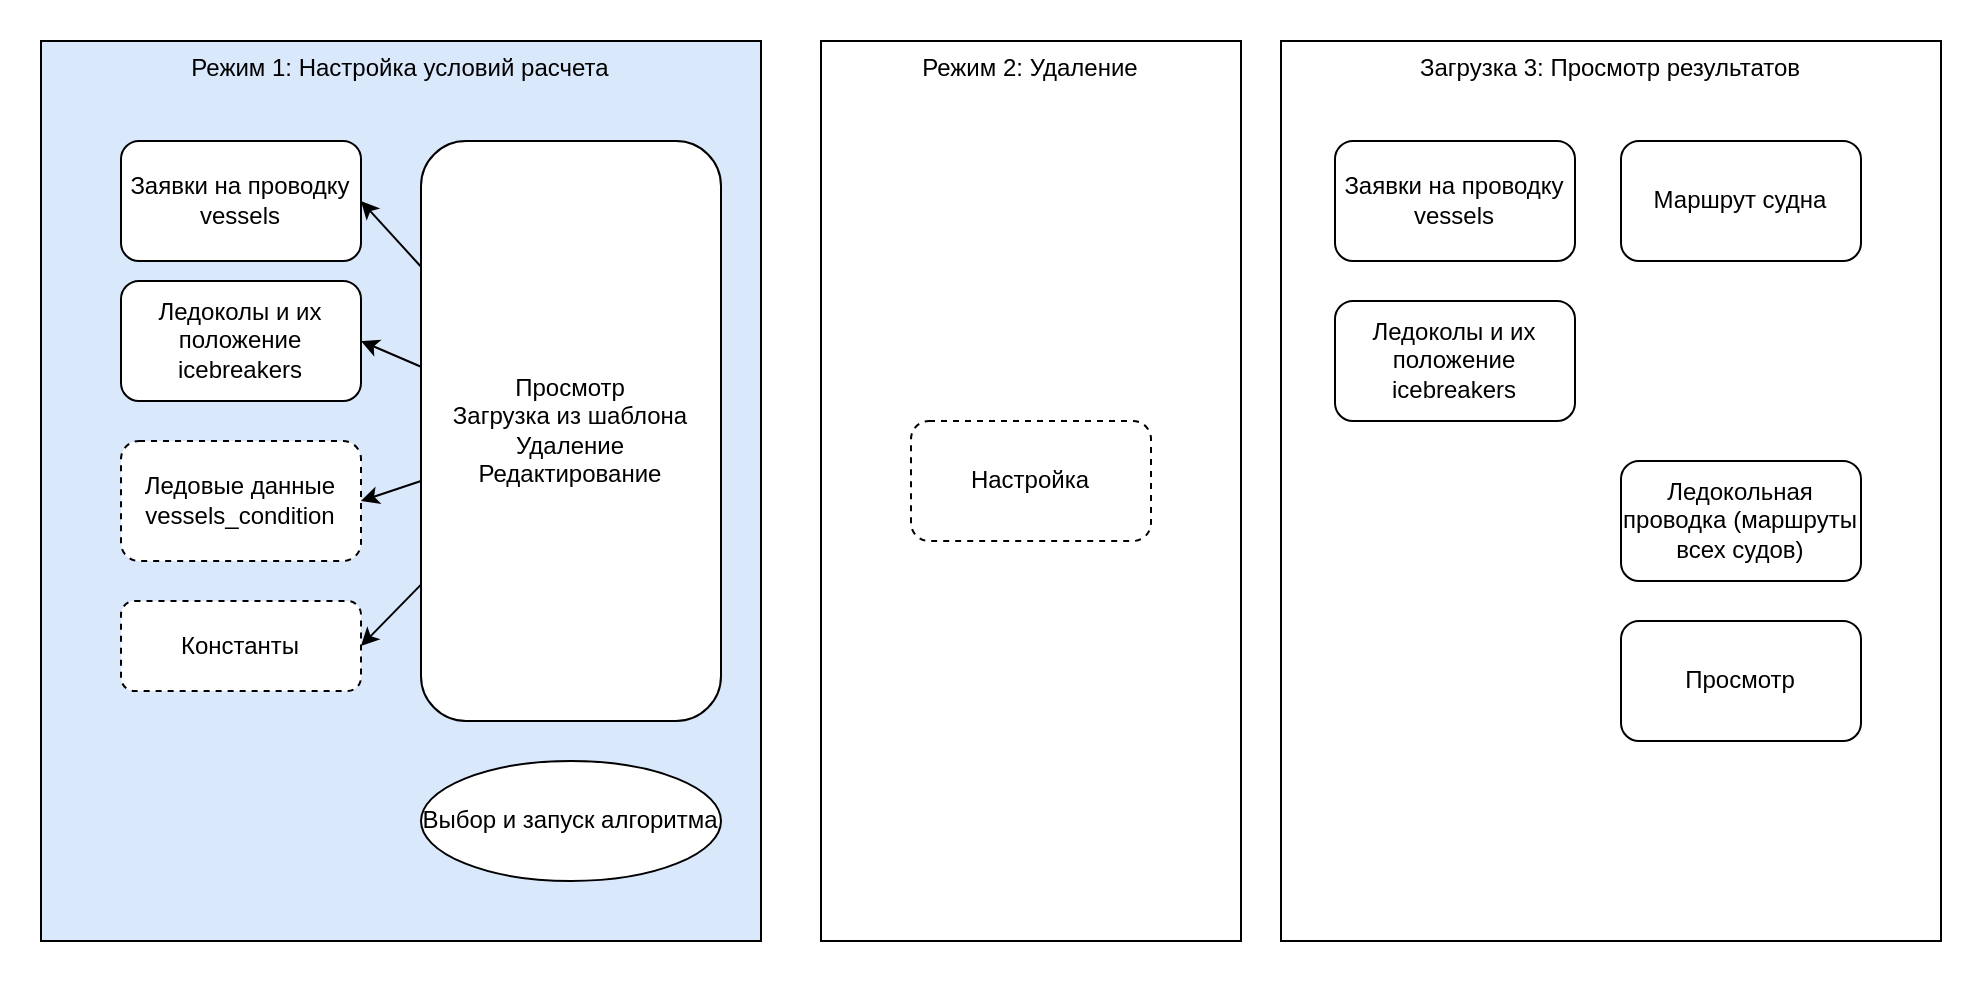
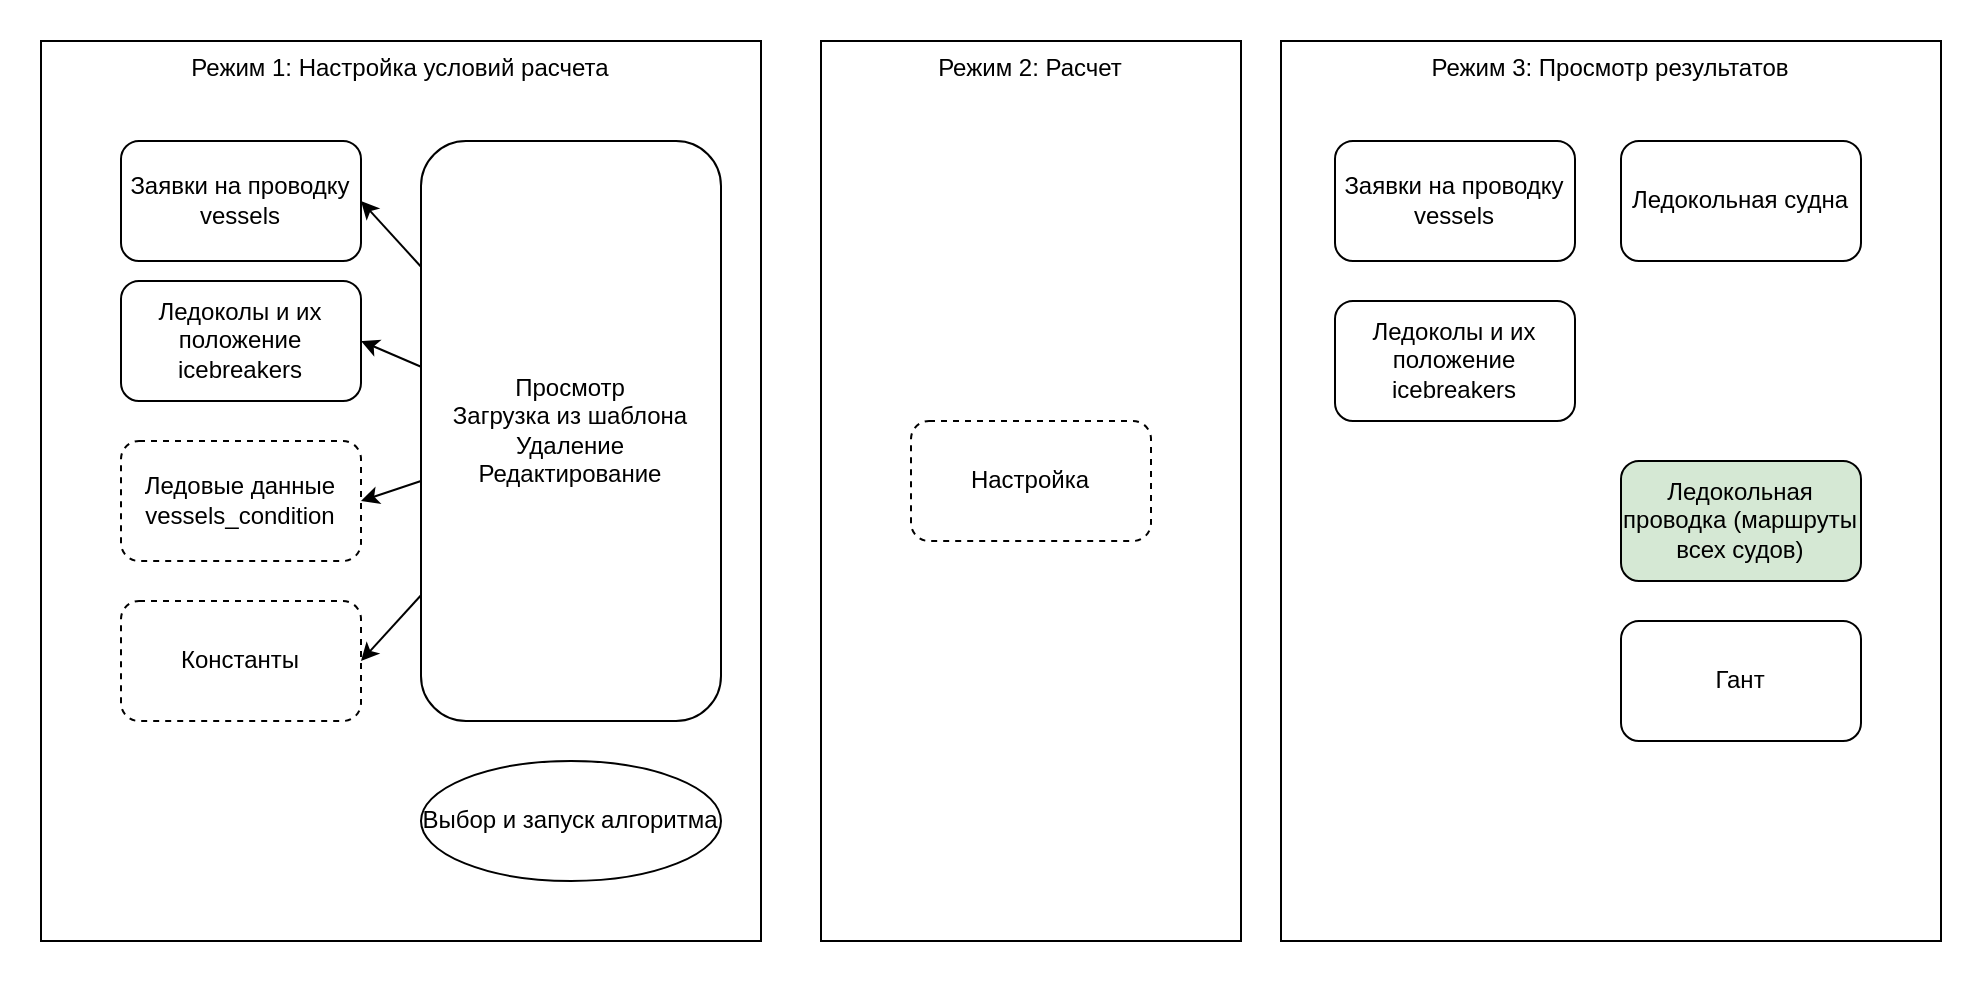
(1031, 69) -> (1031, 69)
(1611, 69) -> (1611, 69)
(1741, 201) -> (1741, 201)
(401, 491) -> (401, 491)
(1741, 521) -> (1741, 521)
(241, 646) -> (241, 661)
(1741, 681) -> (1741, 681)
